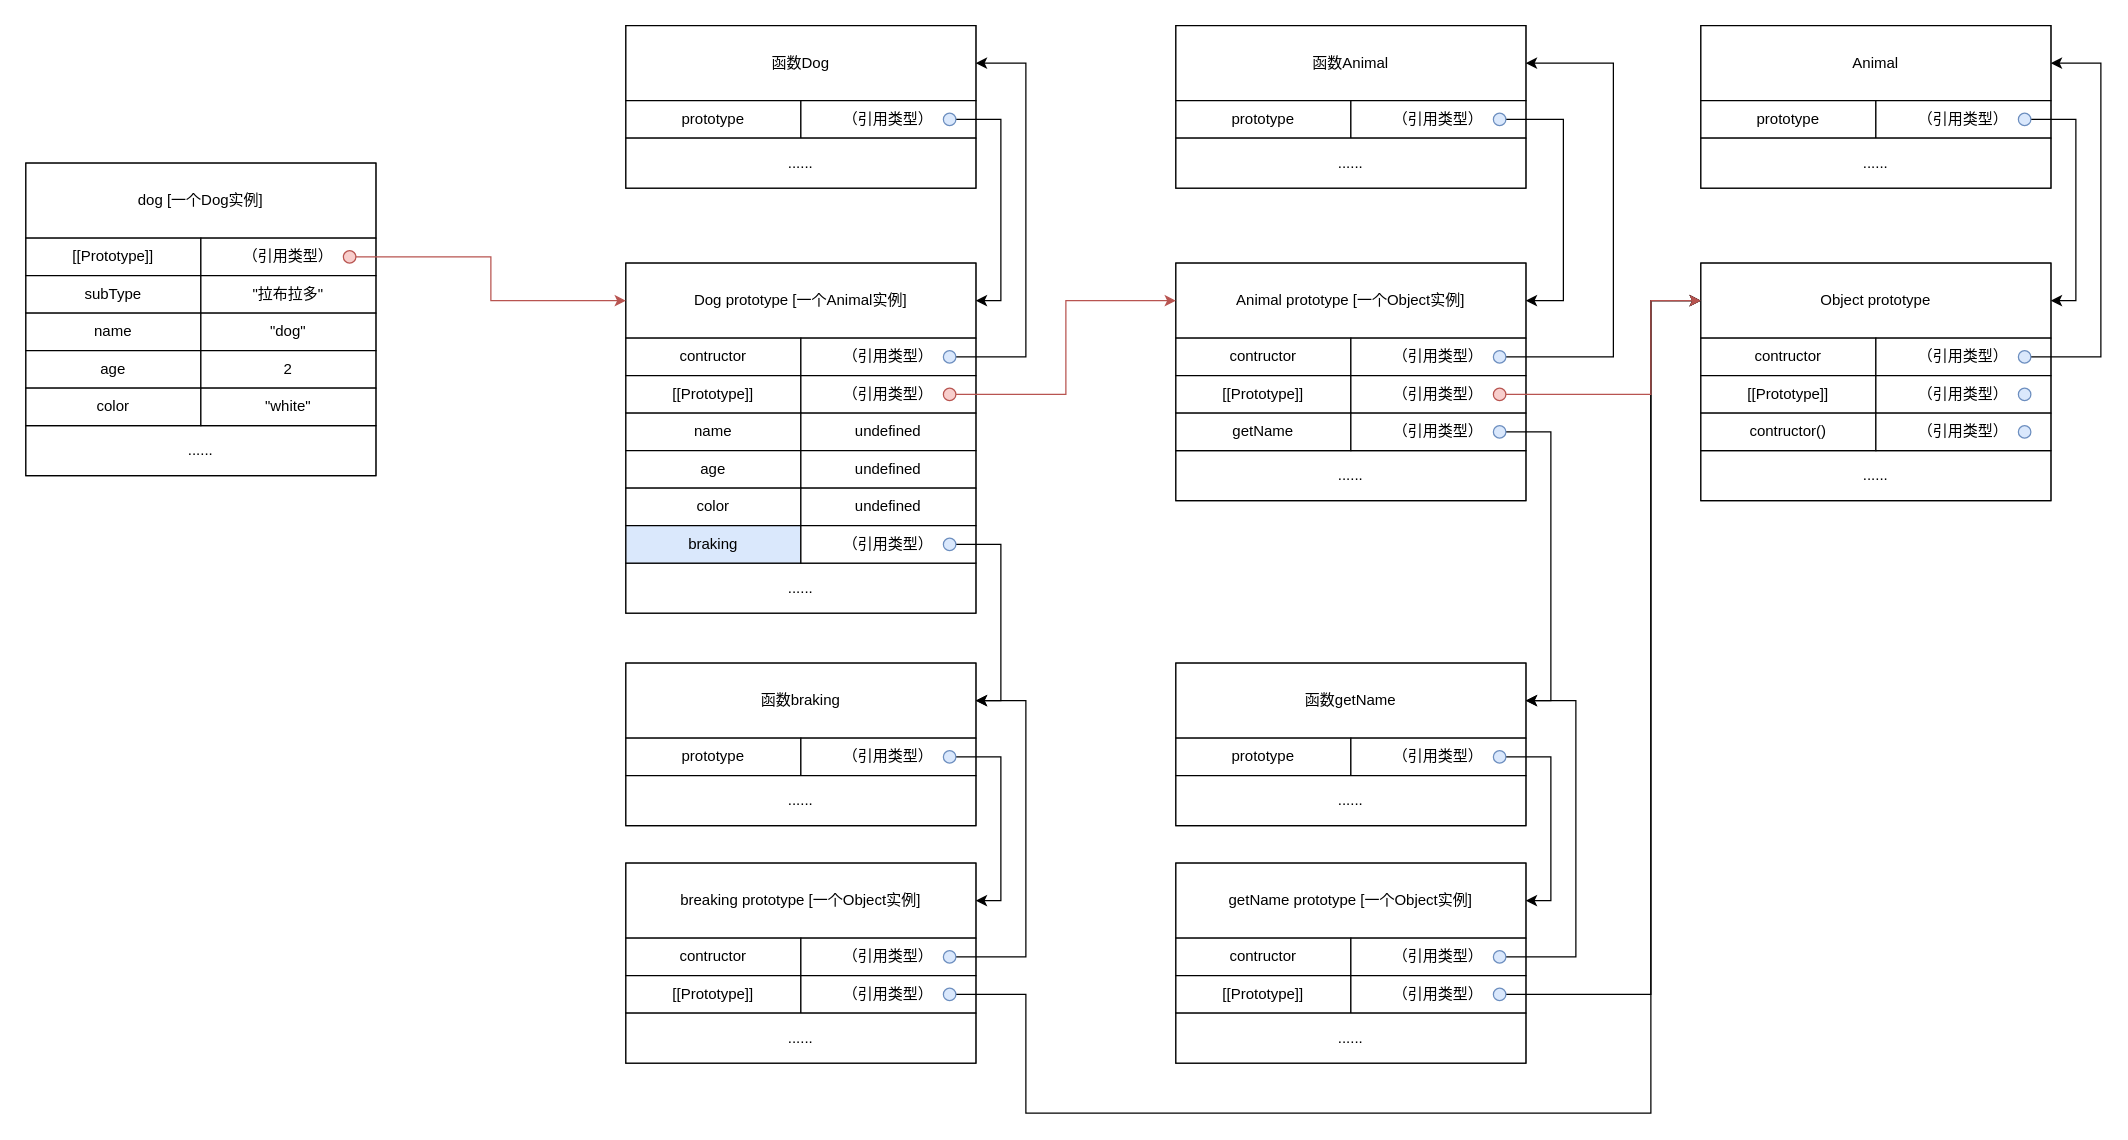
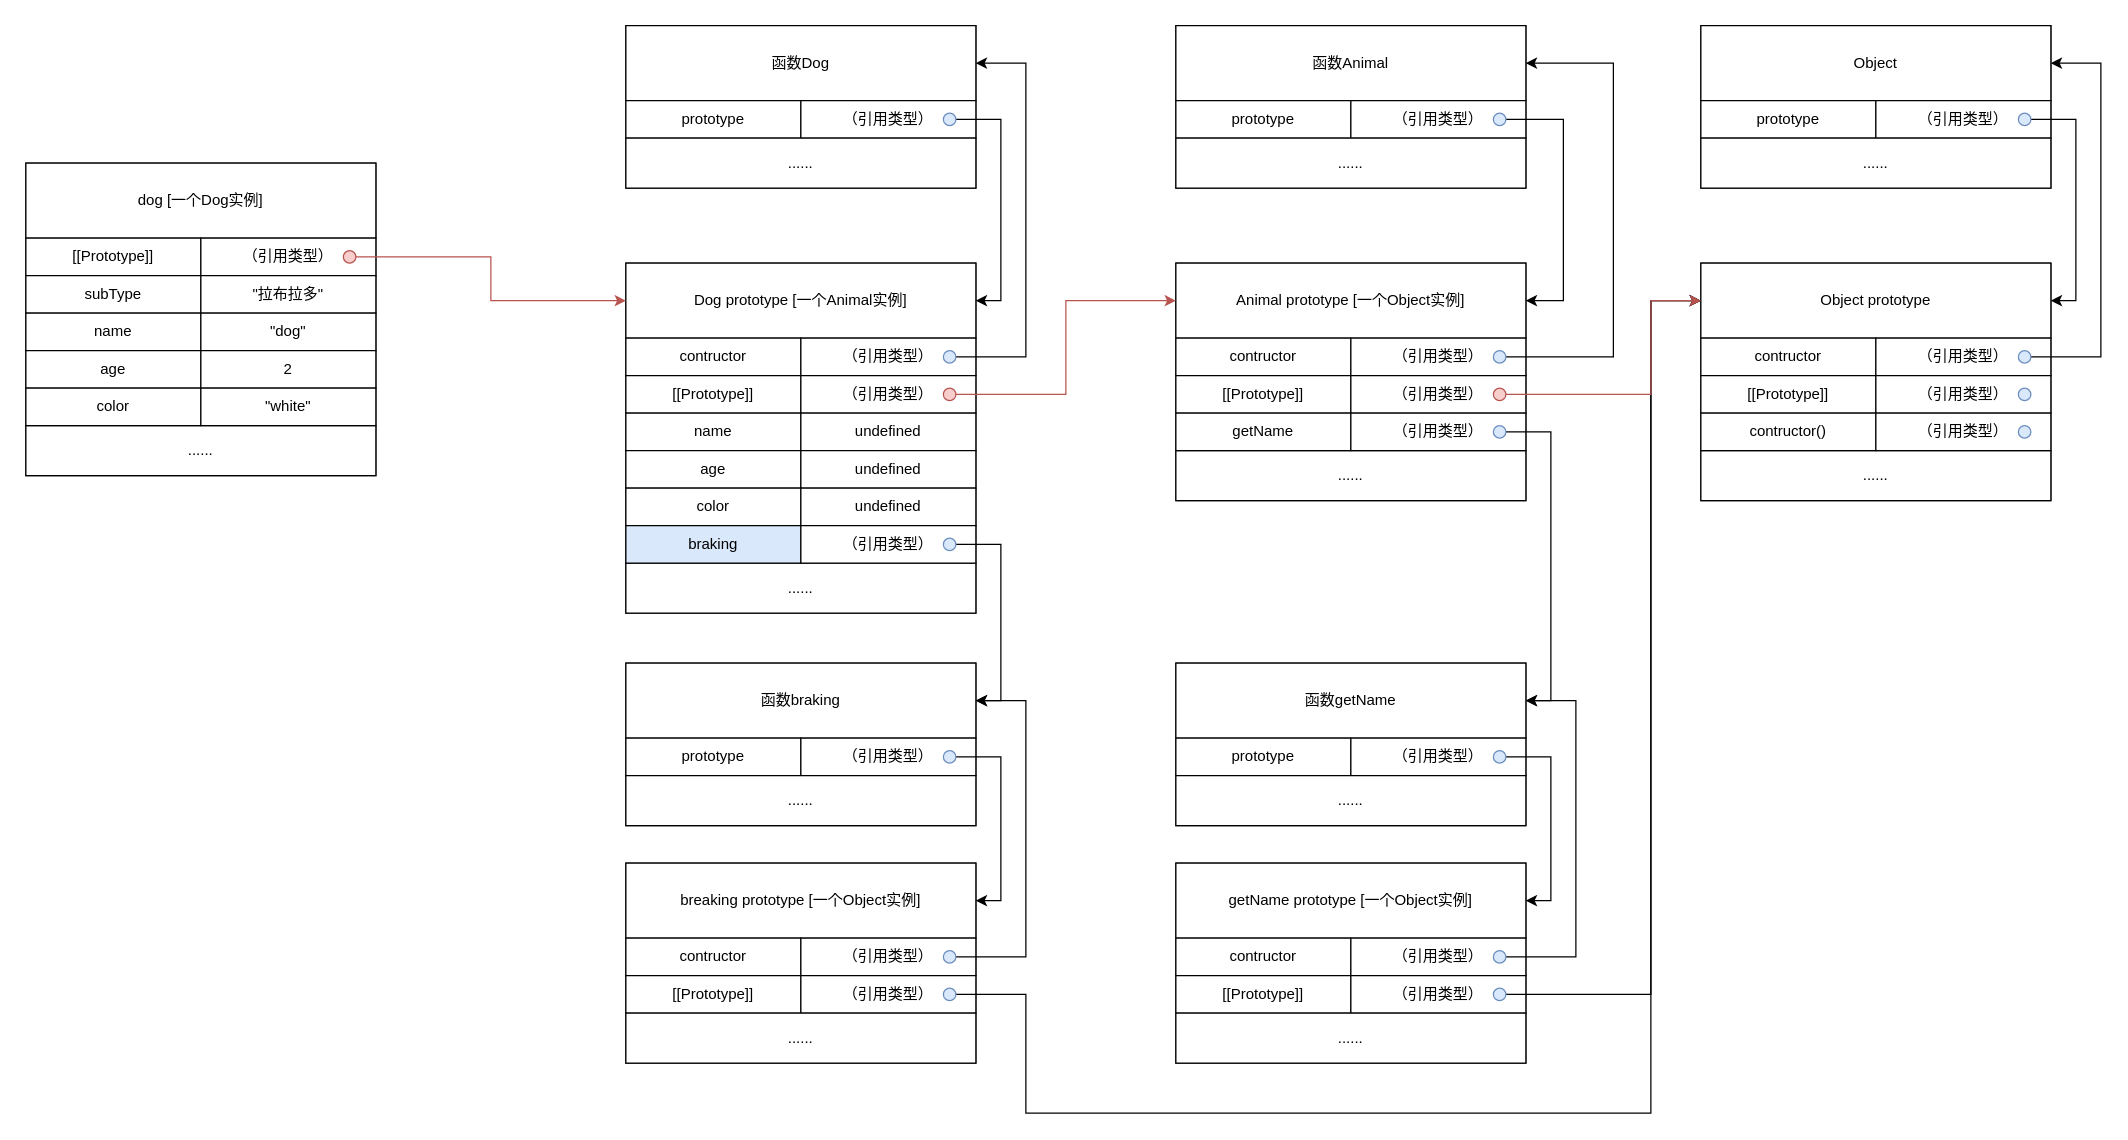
(1876, 63) -> (1876, 63)
